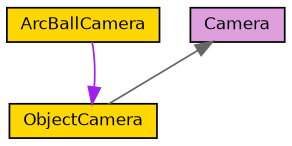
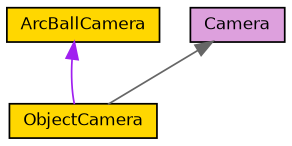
(95, 64) -> (72, 82)
